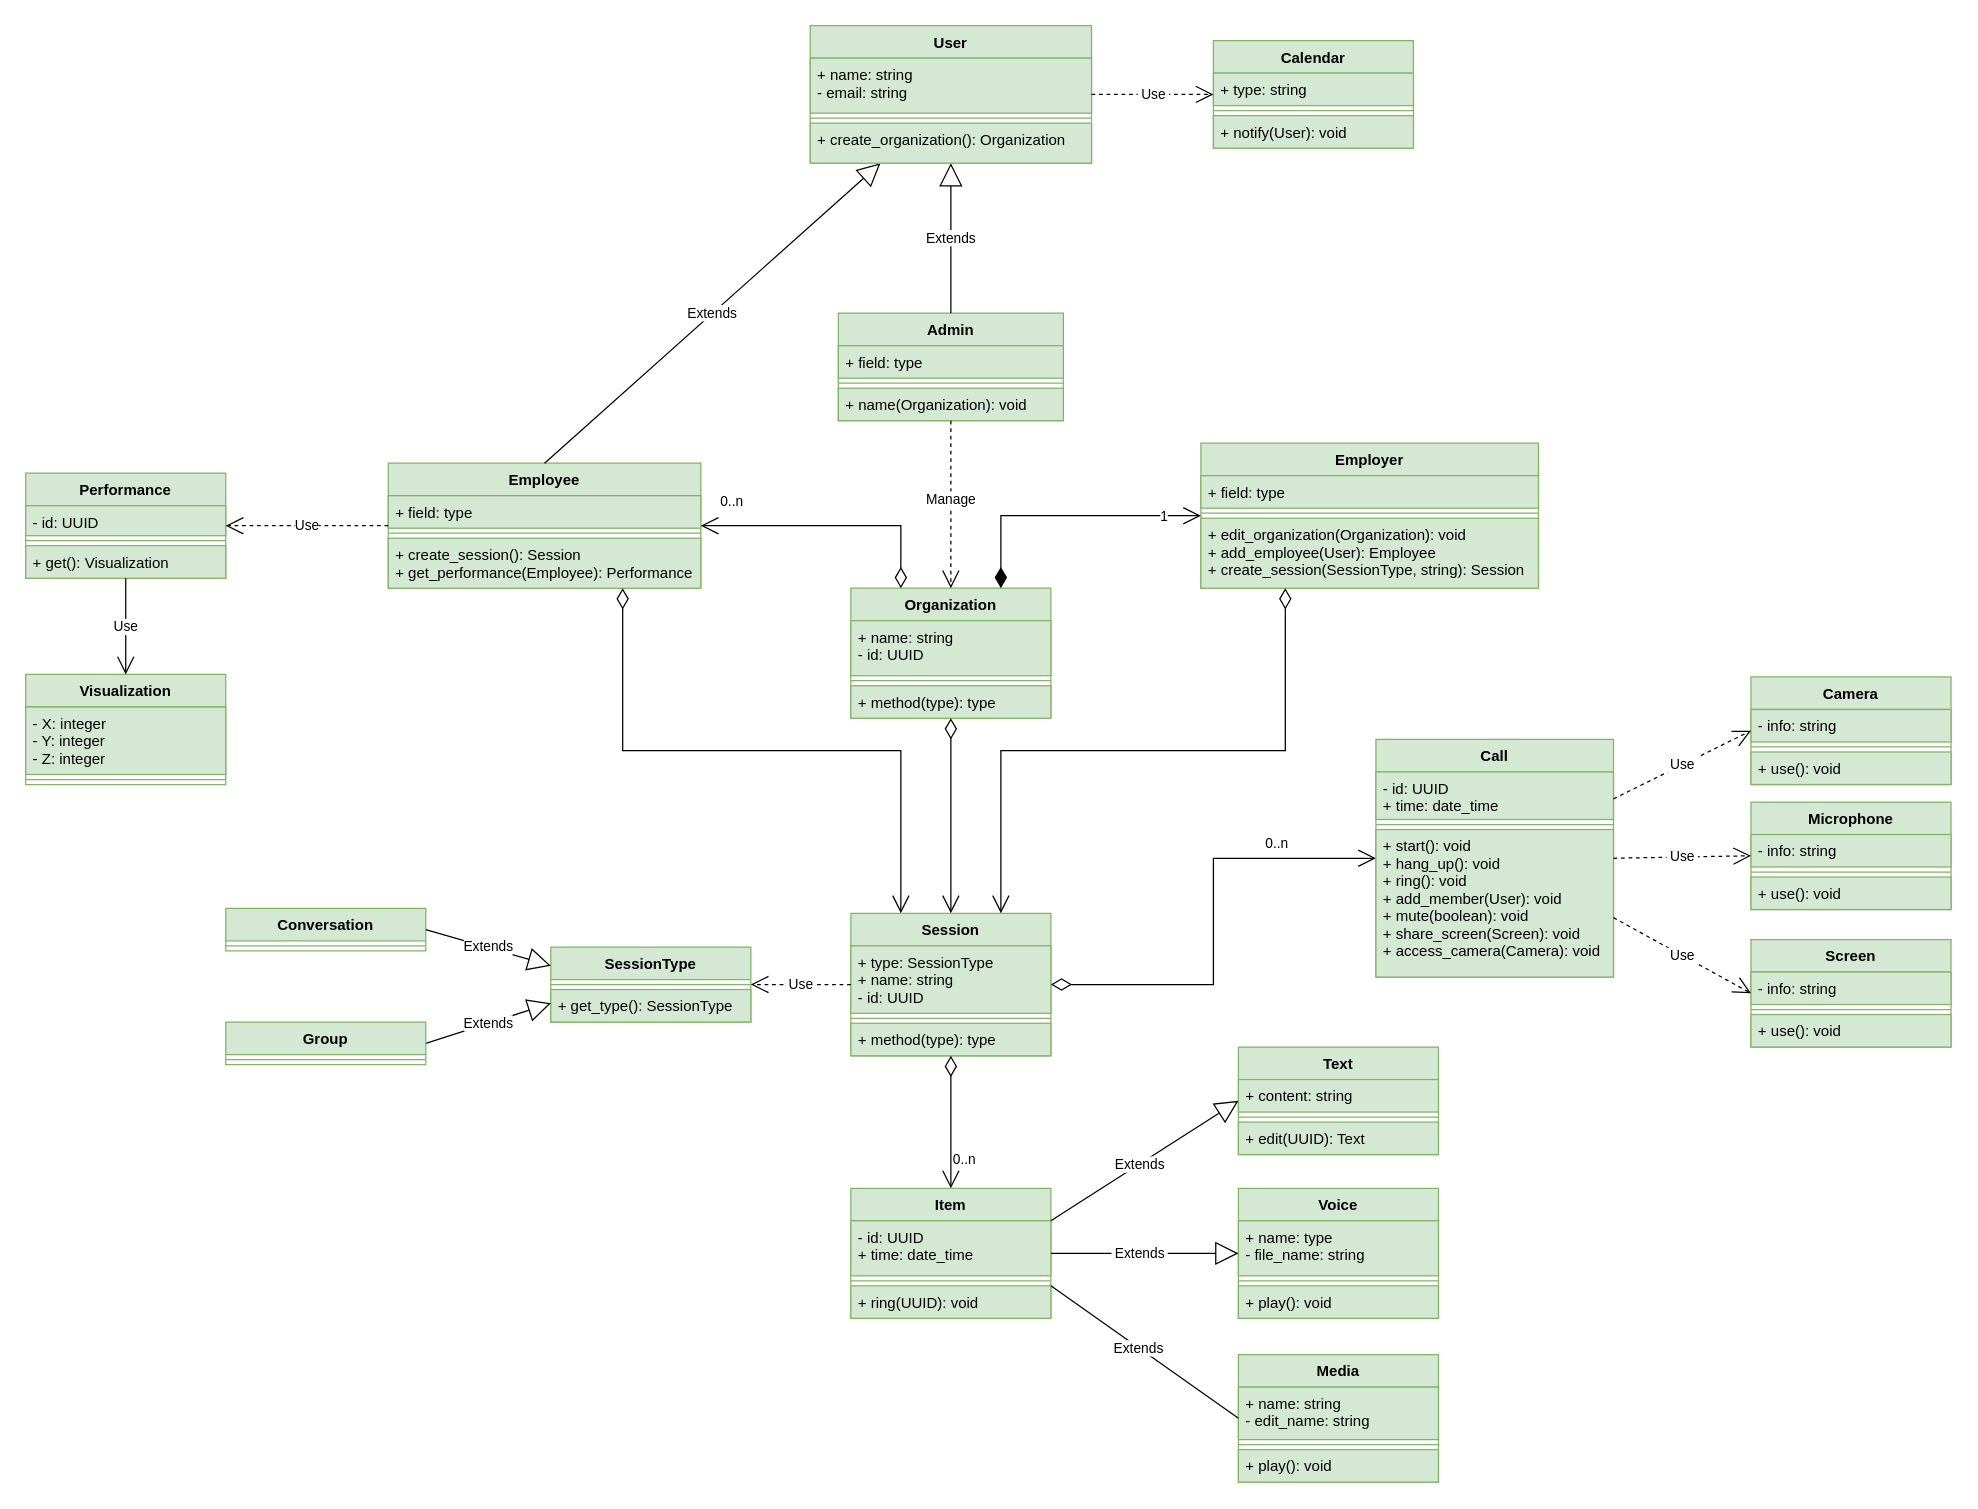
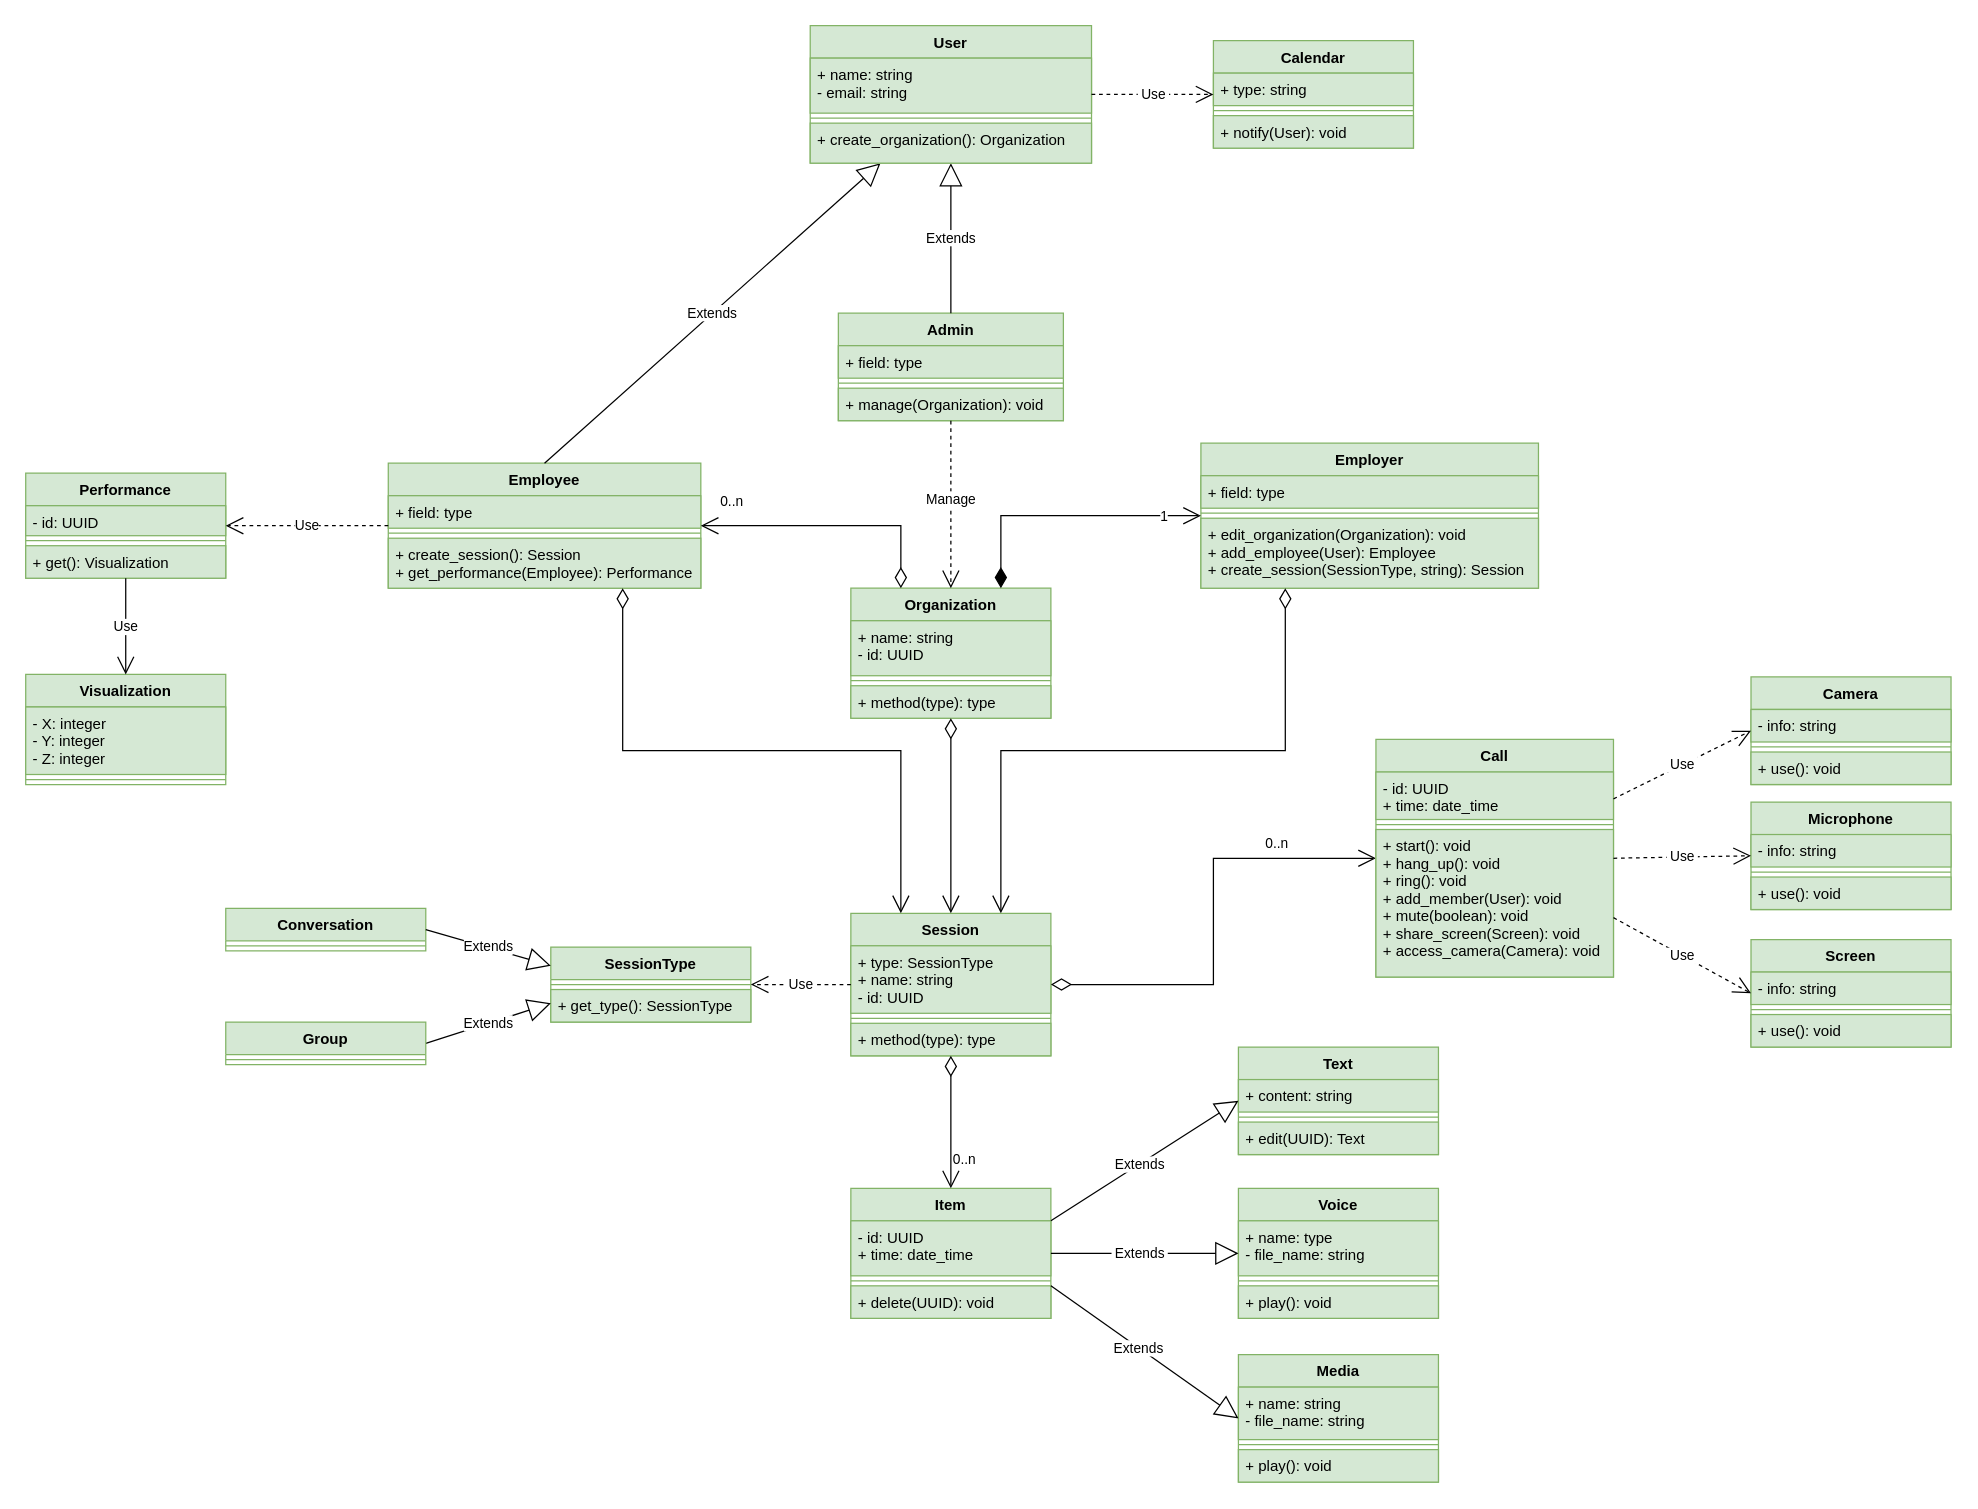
(943, 405) -> (951, 405)
(923, 1303) -> (932, 1303)
(1296, 1404) -> (1296, 1404)
(1227, 1410) -> (1219, 1404)
